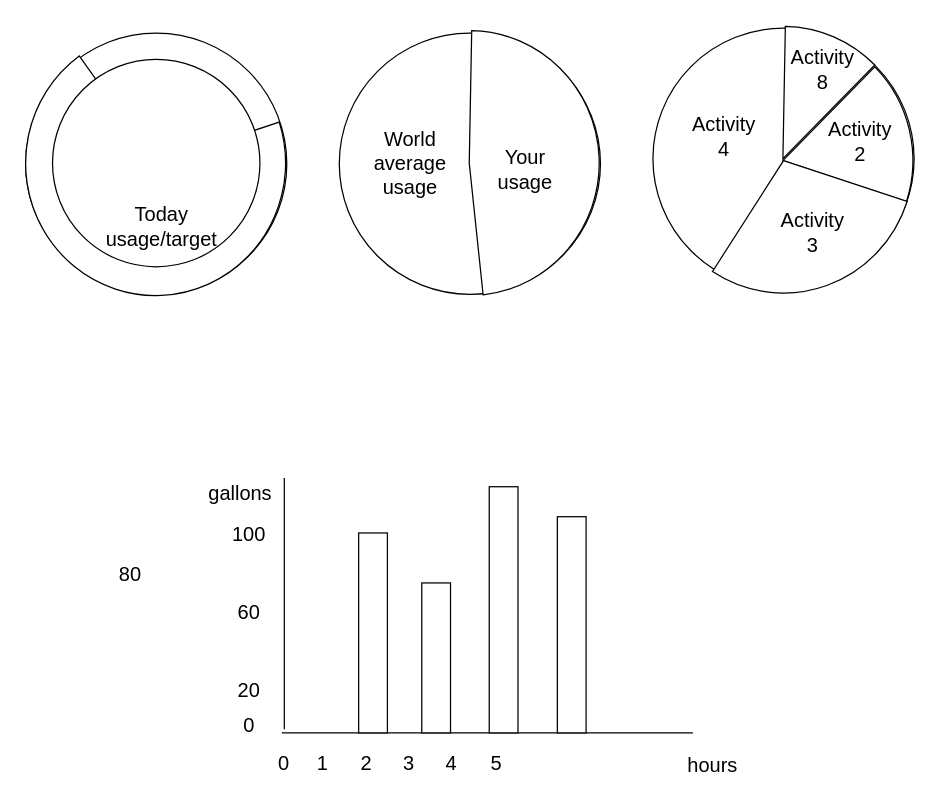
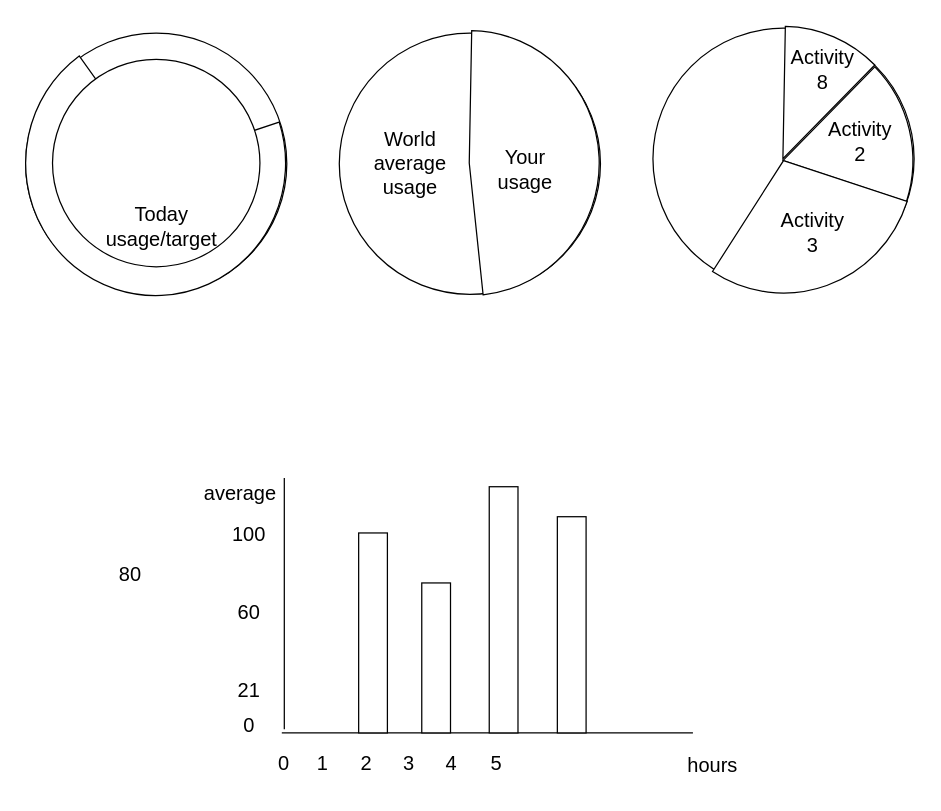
(724, 137) -> none
(241, 493) -> (241, 493)
(249, 691) -> (249, 691)
